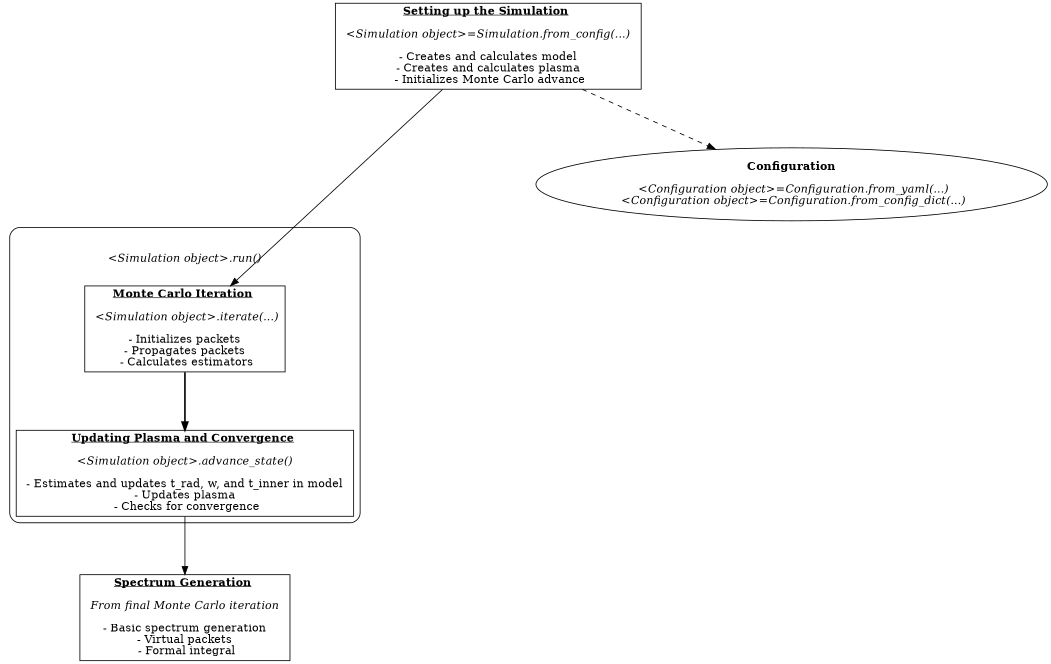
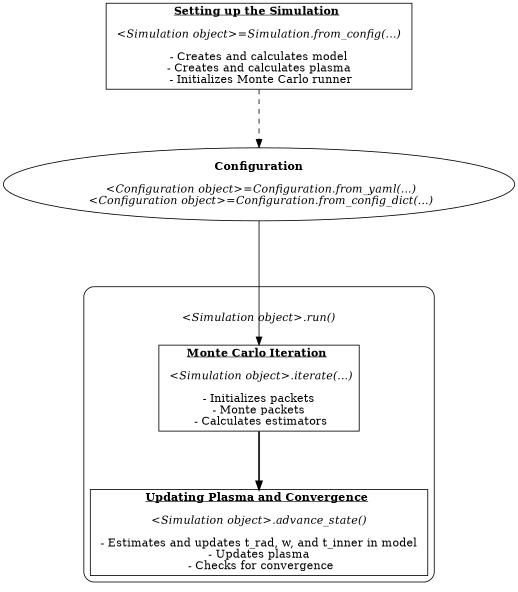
(488, 79) -> (259, 79)
(340, 185) -> (259, 279)
(185, 351) -> (259, 410)
(185, 618) -> none
